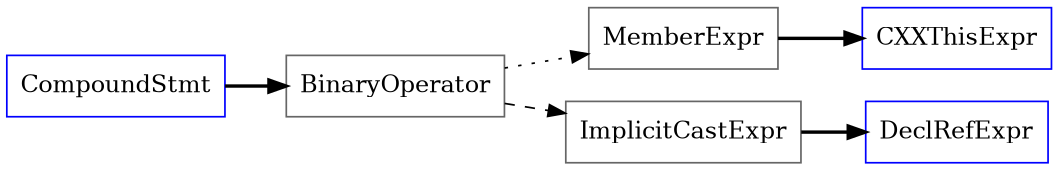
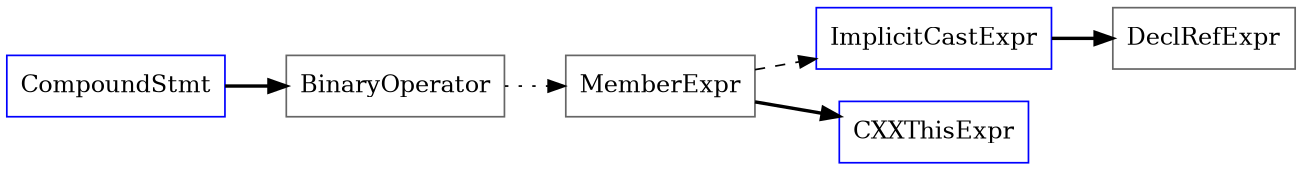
(526, 107) -> (777, 66)
(683, 132) -> (934, 38)
(957, 132) -> (1204, 38)
